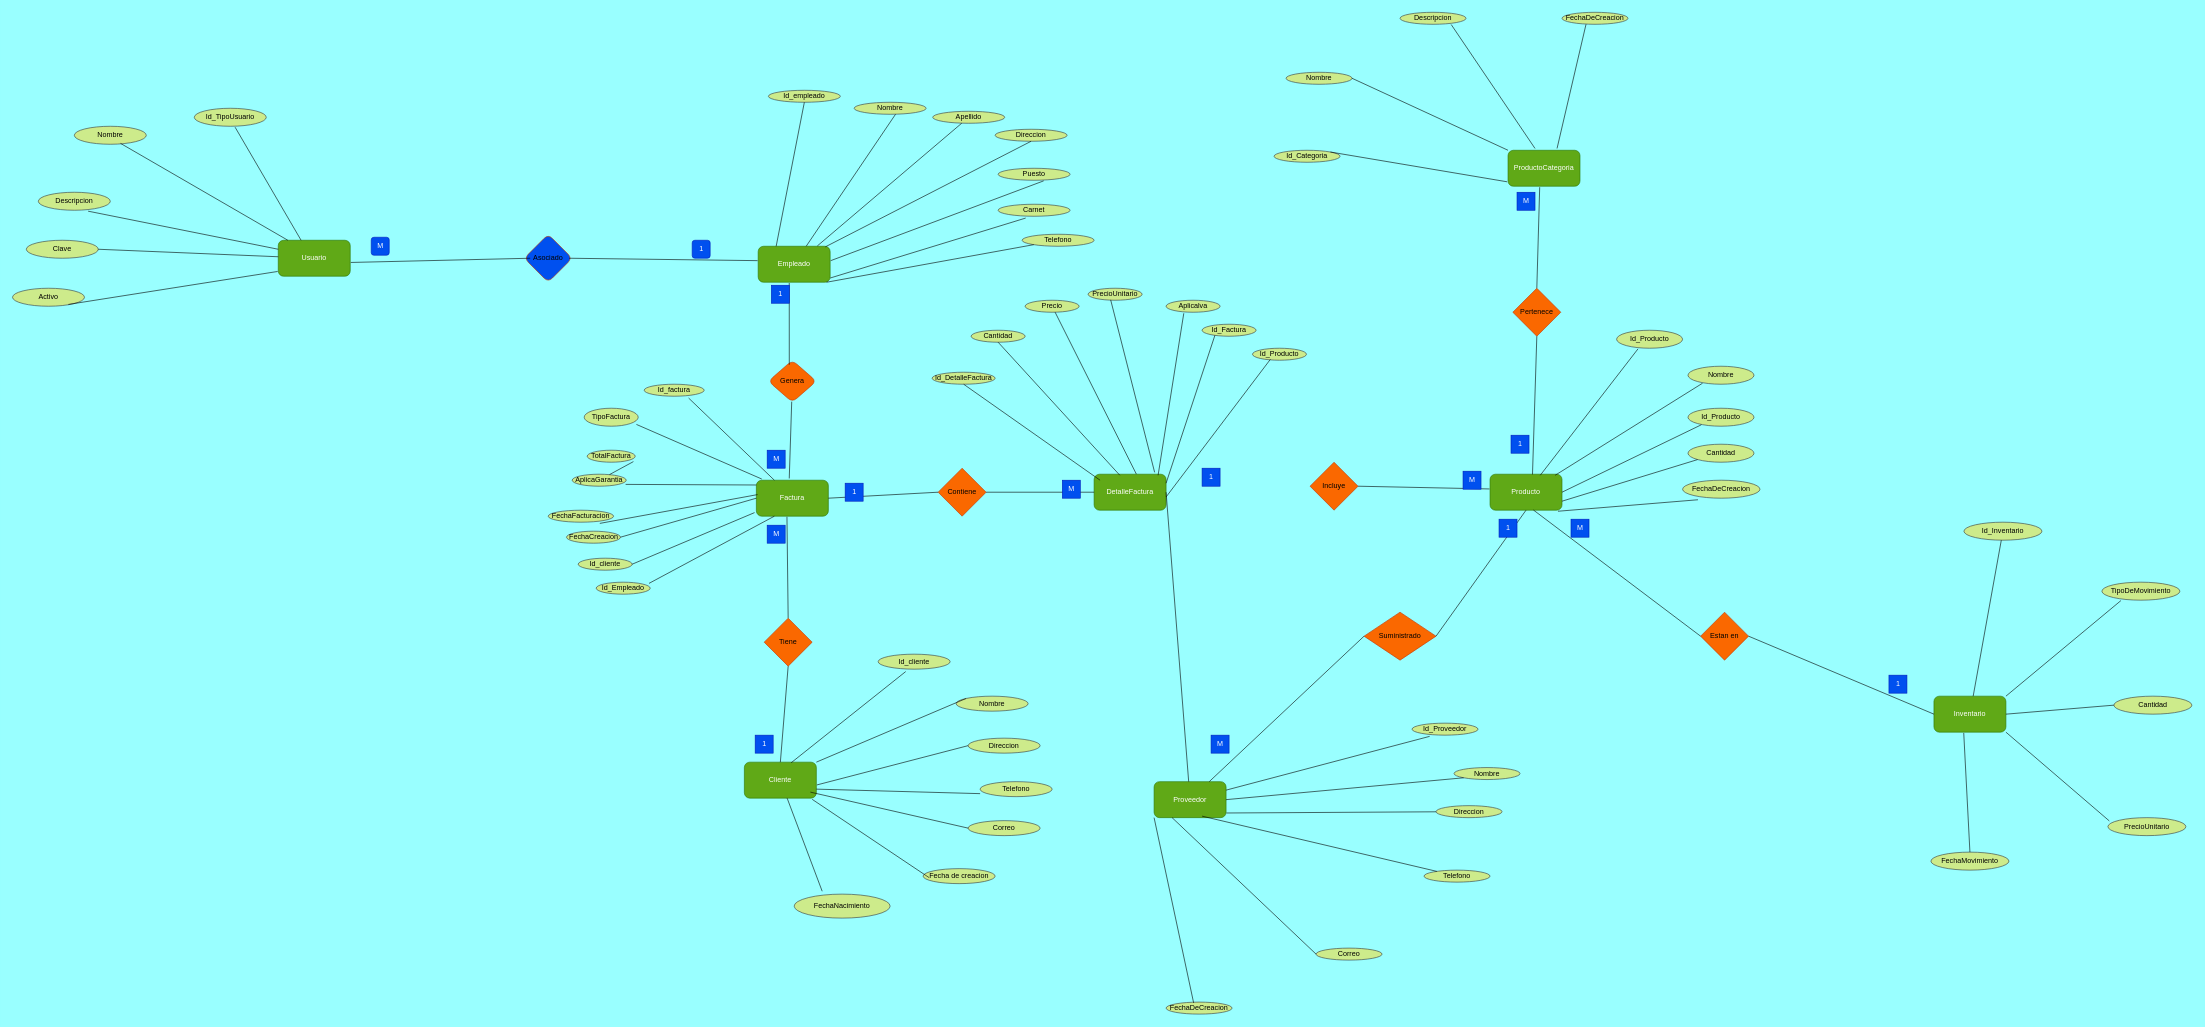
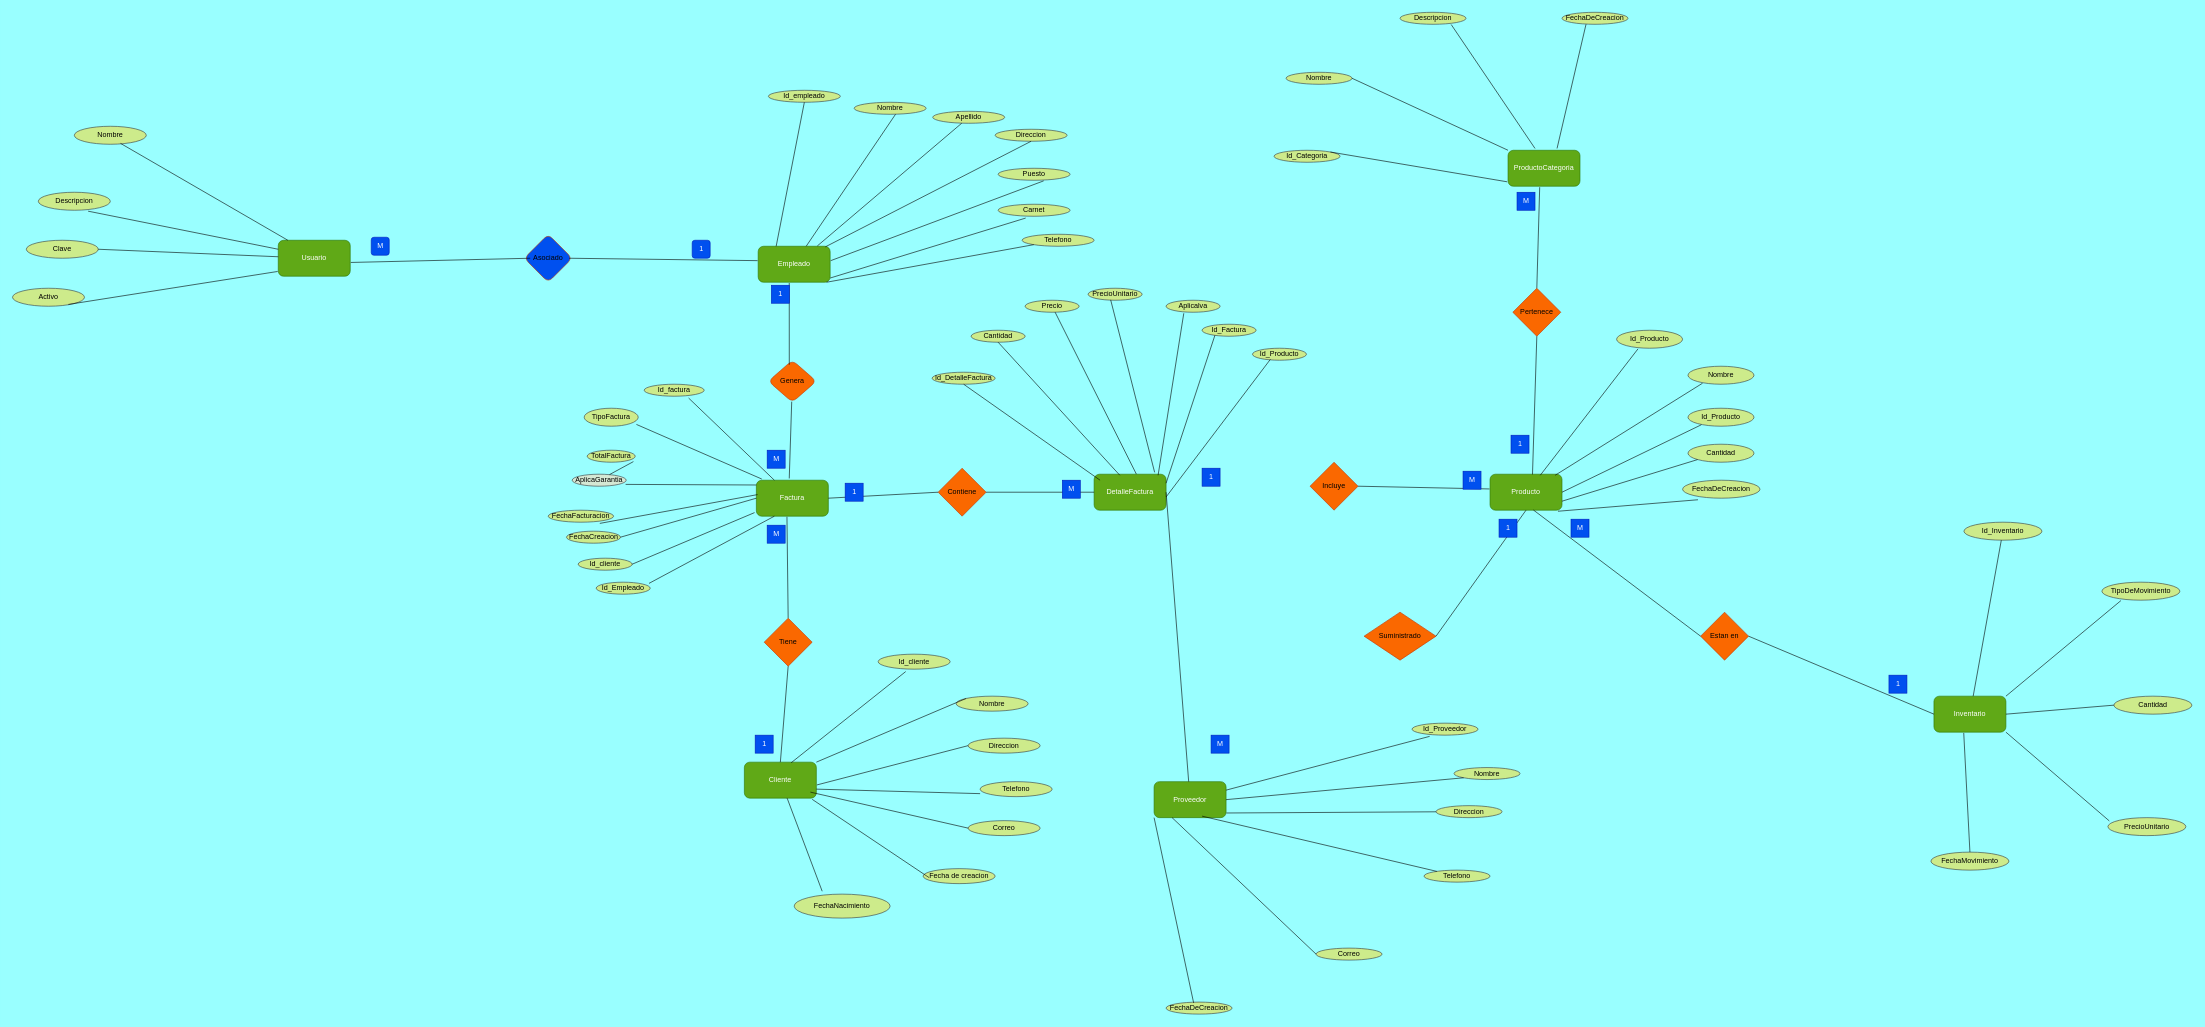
(230, 117) -> none
(268, 184) -> none
(599, 480) -> (599, 480)
(1287, 709) -> none
